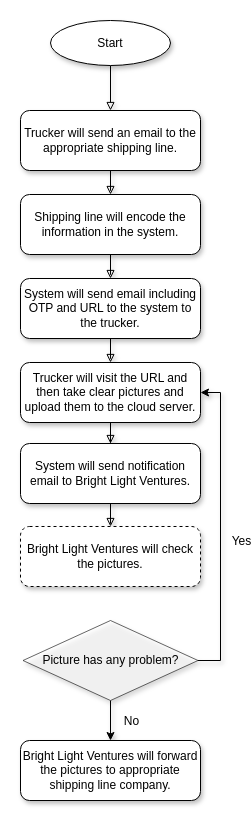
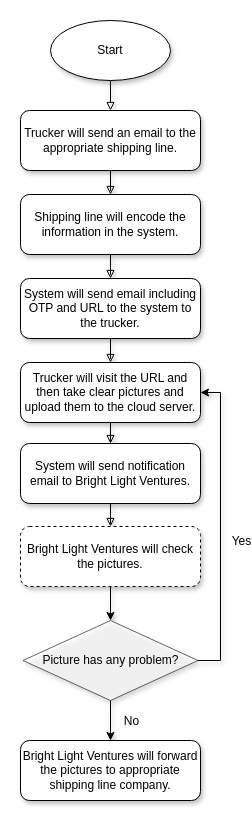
(111, 43) -> (111, 51)
none -> (111, 606)
